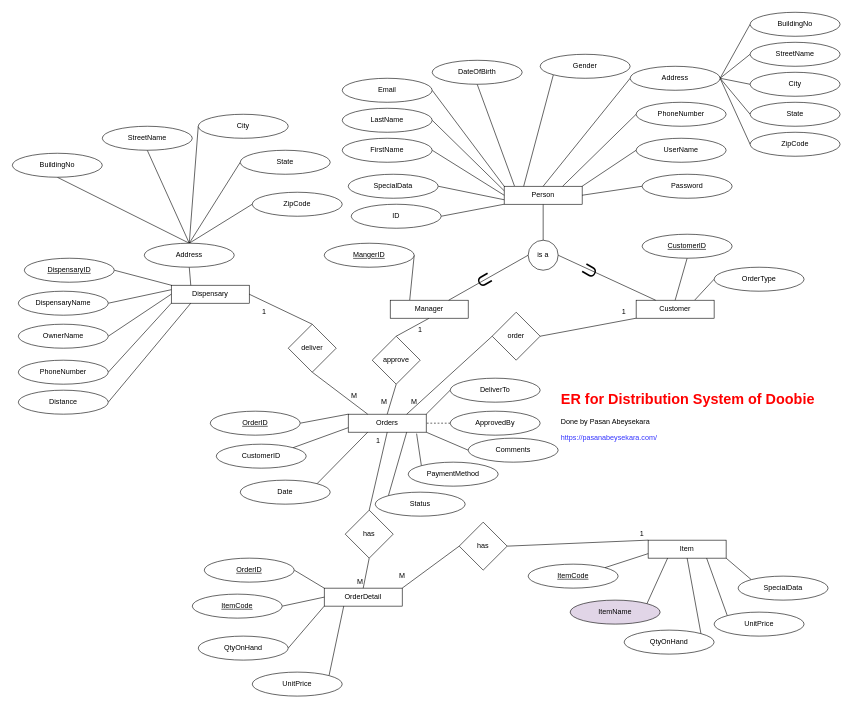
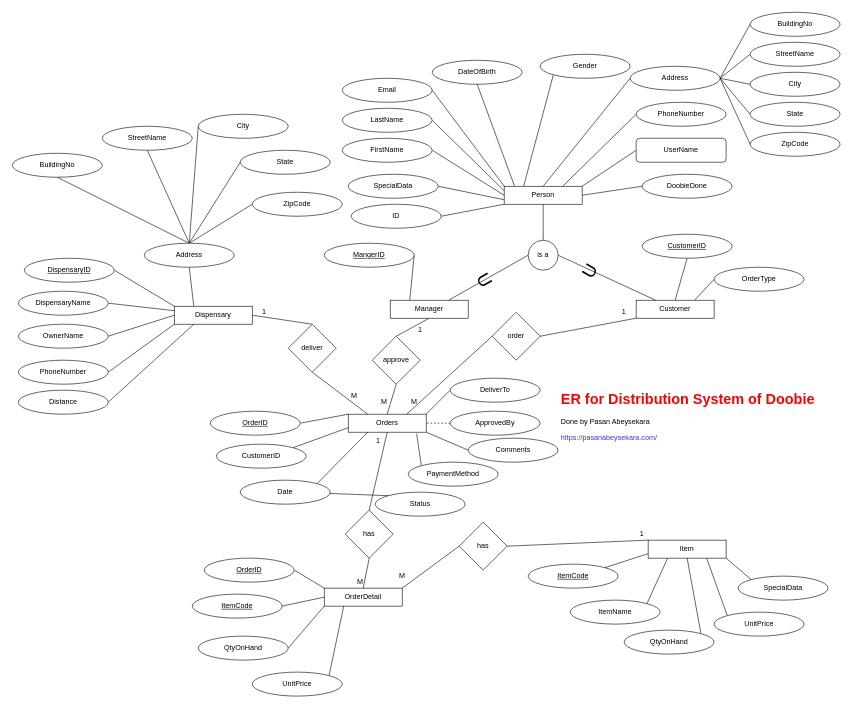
(681, 150) -> (681, 150)
(687, 186) -> (687, 186)
(210, 294) -> (213, 315)
(398, 464) -> (359, 495)
(615, 612) -> (615, 612)
